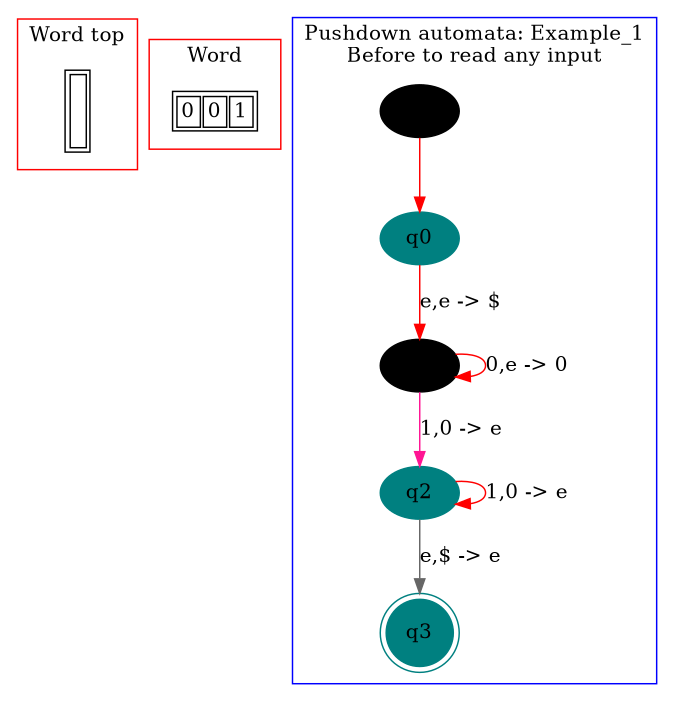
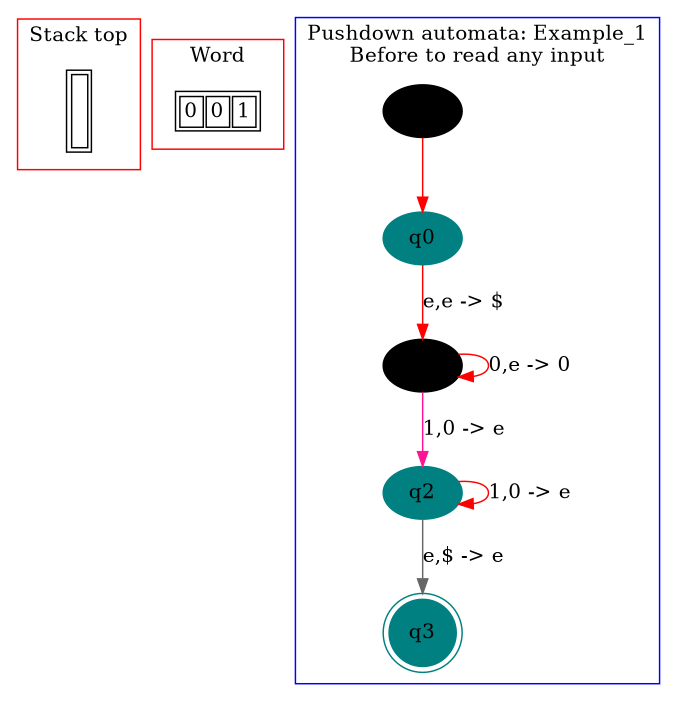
(78, 36) -> (79, 36)
